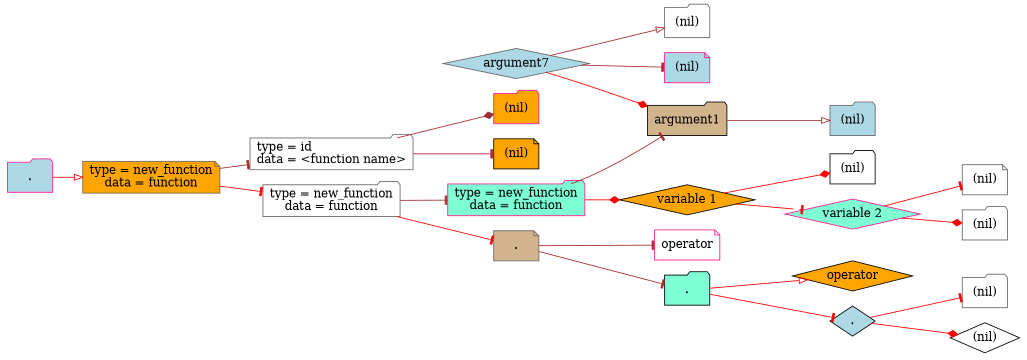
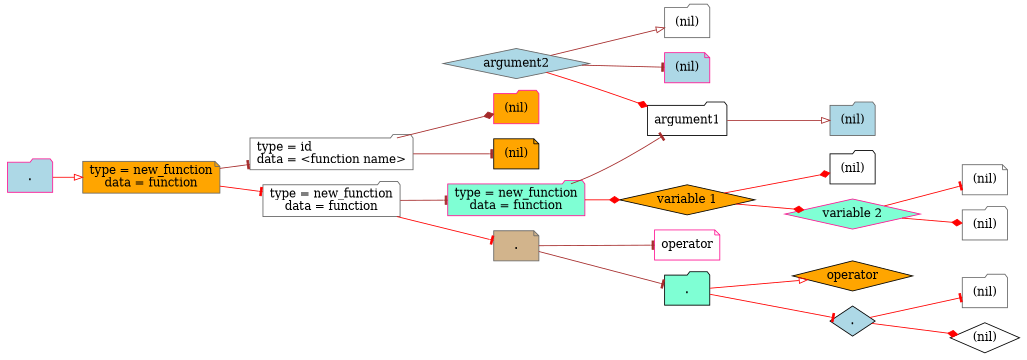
(516, 64) -> (516, 64)
(687, 120) -> (687, 120)
(765, 206) -> (765, 206)
